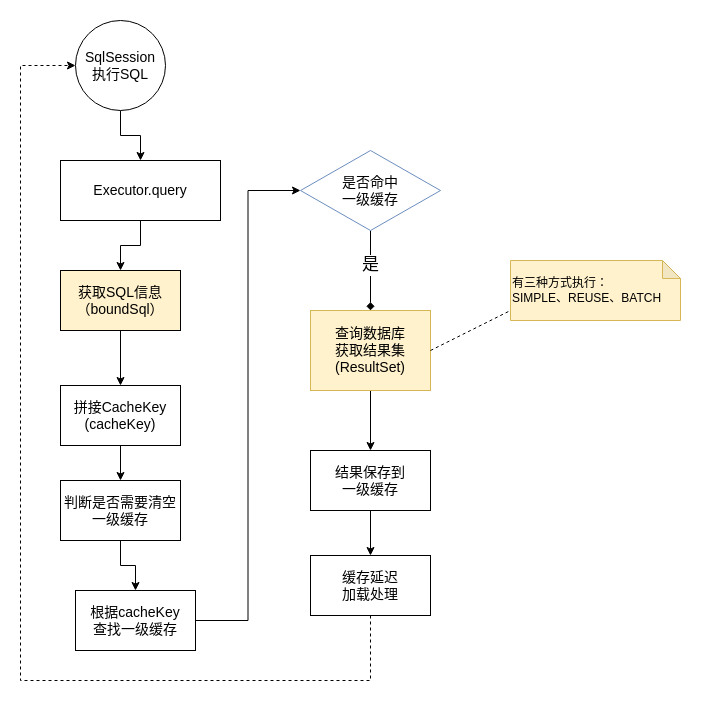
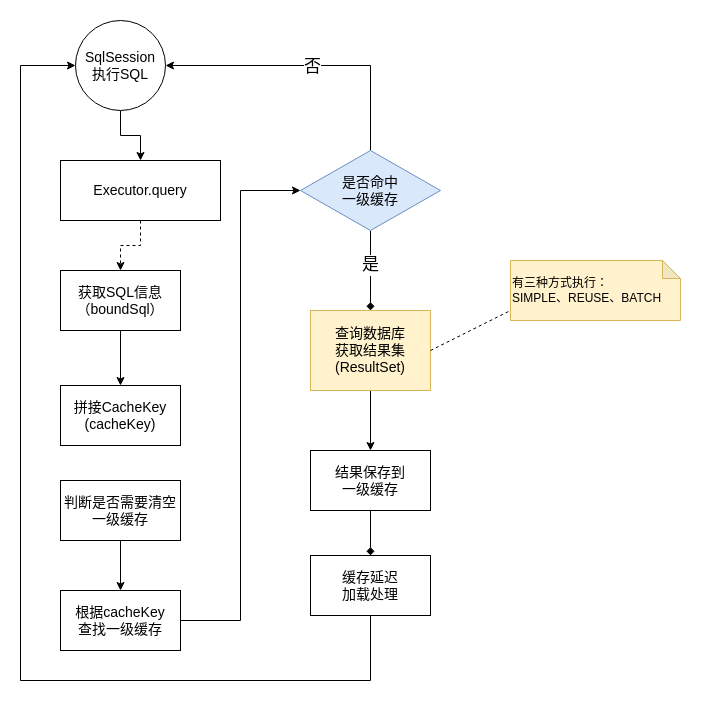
none -> (314, 66)
(371, 191) -> (371, 191)
(135, 246) -> (135, 246)
(121, 301) -> (121, 301)
(121, 465) -> none
(371, 547) -> (371, 547)
(21, 557) -> (21, 557)
(136, 621) -> (121, 621)
